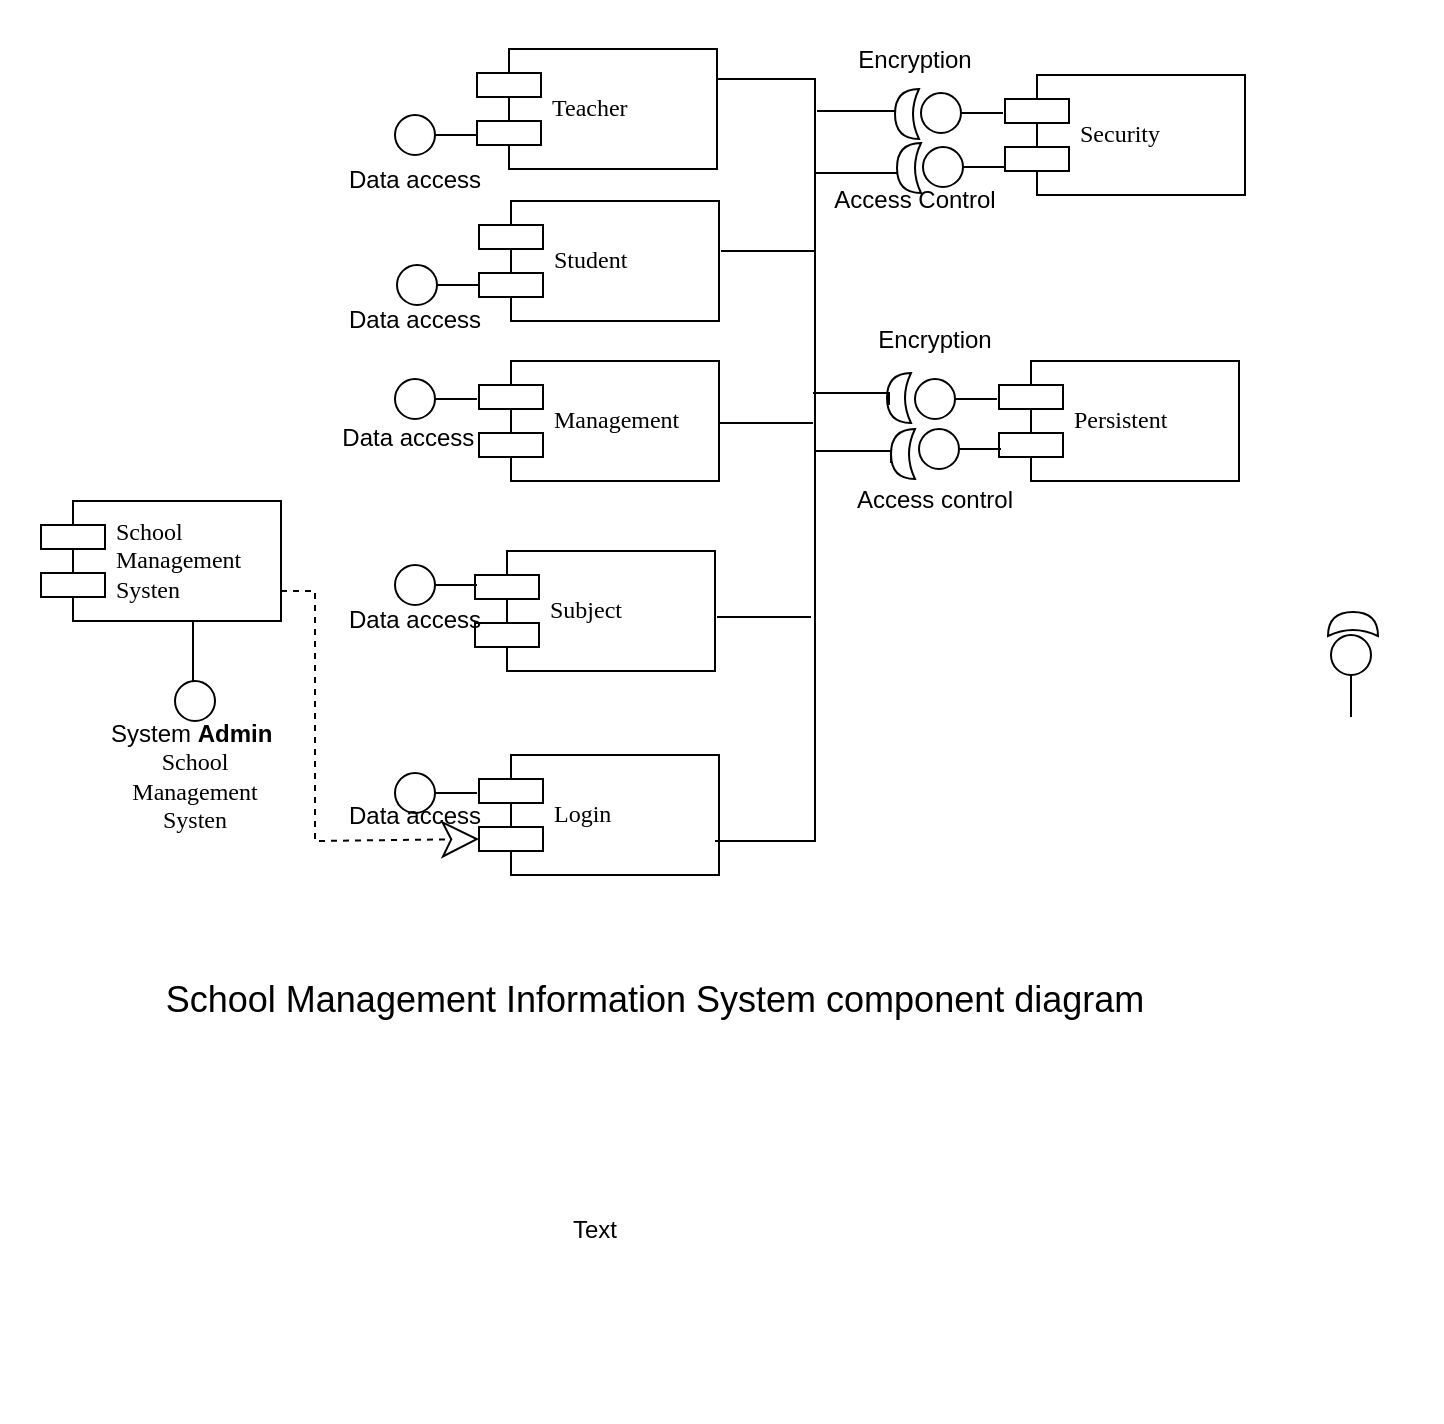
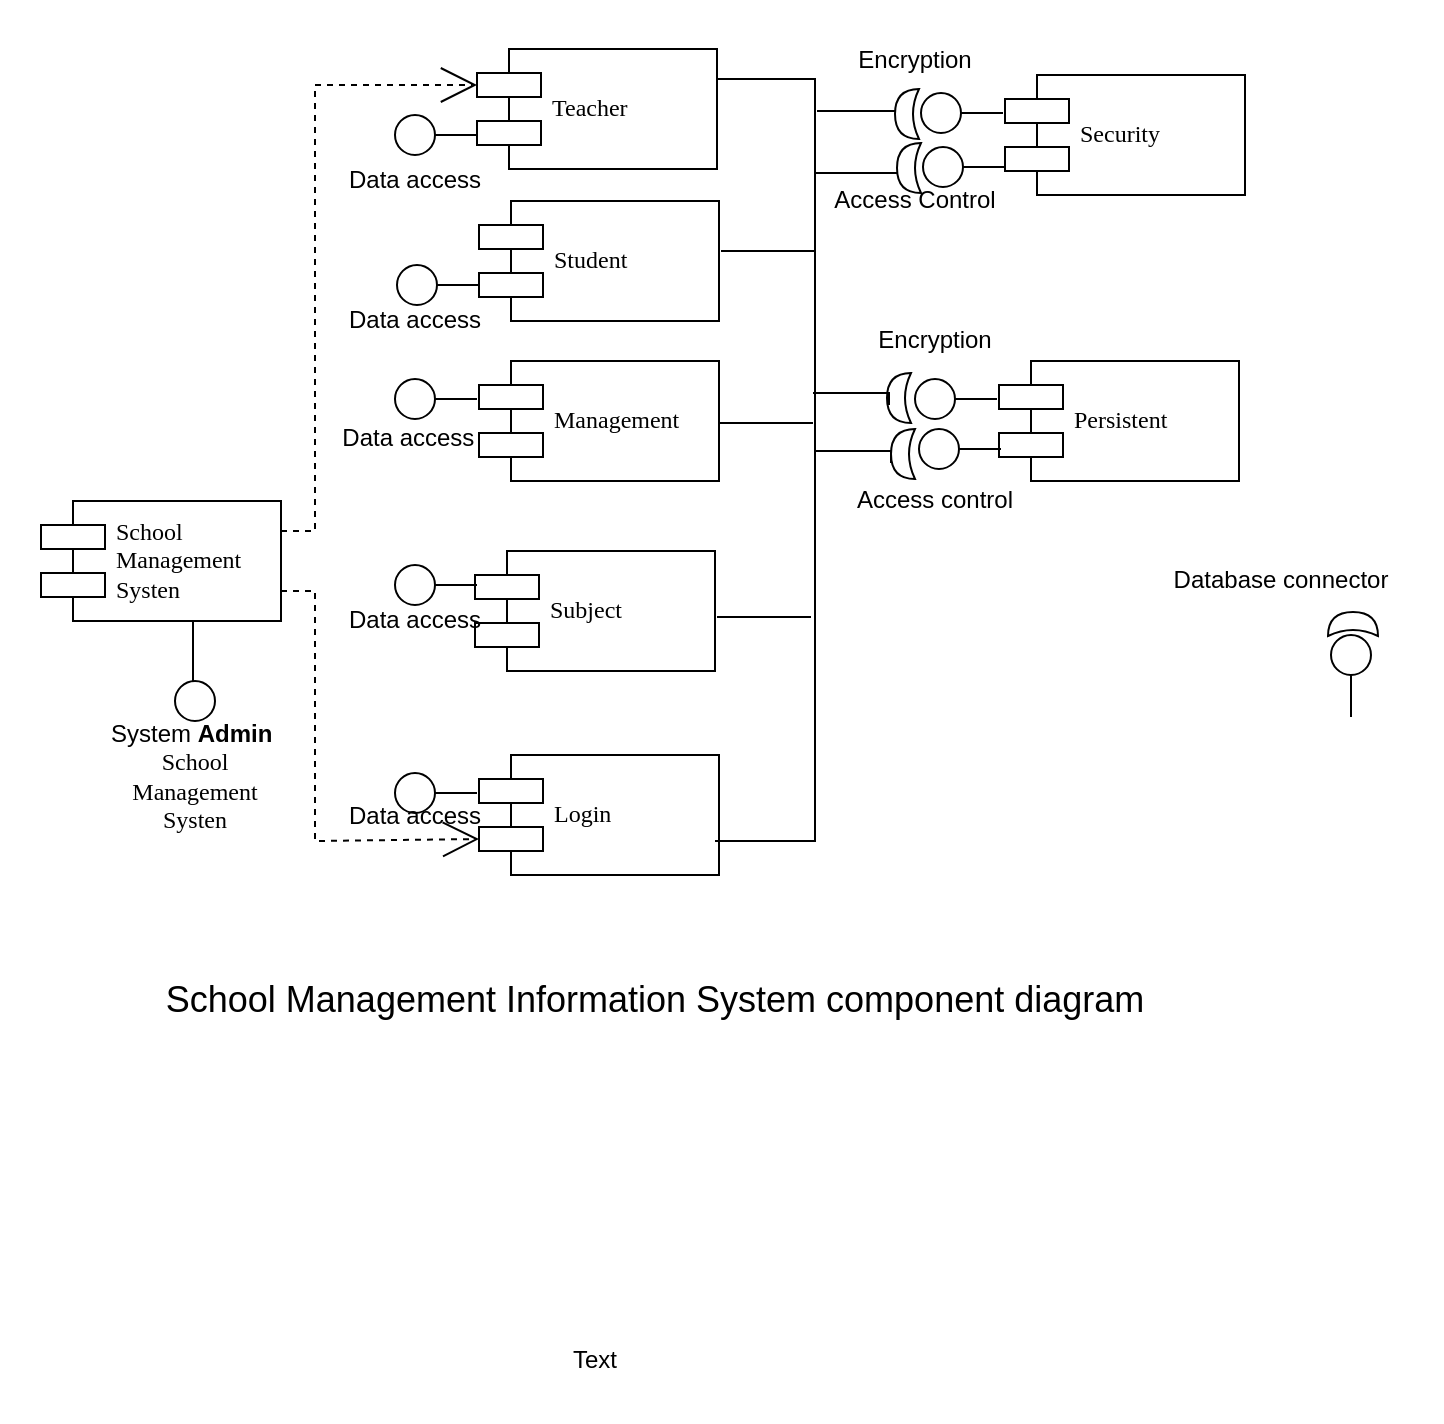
none -> (315, 247)
none -> (1281, 581)
(449, 839) -> (458, 839)
(595, 1231) -> (595, 1361)
